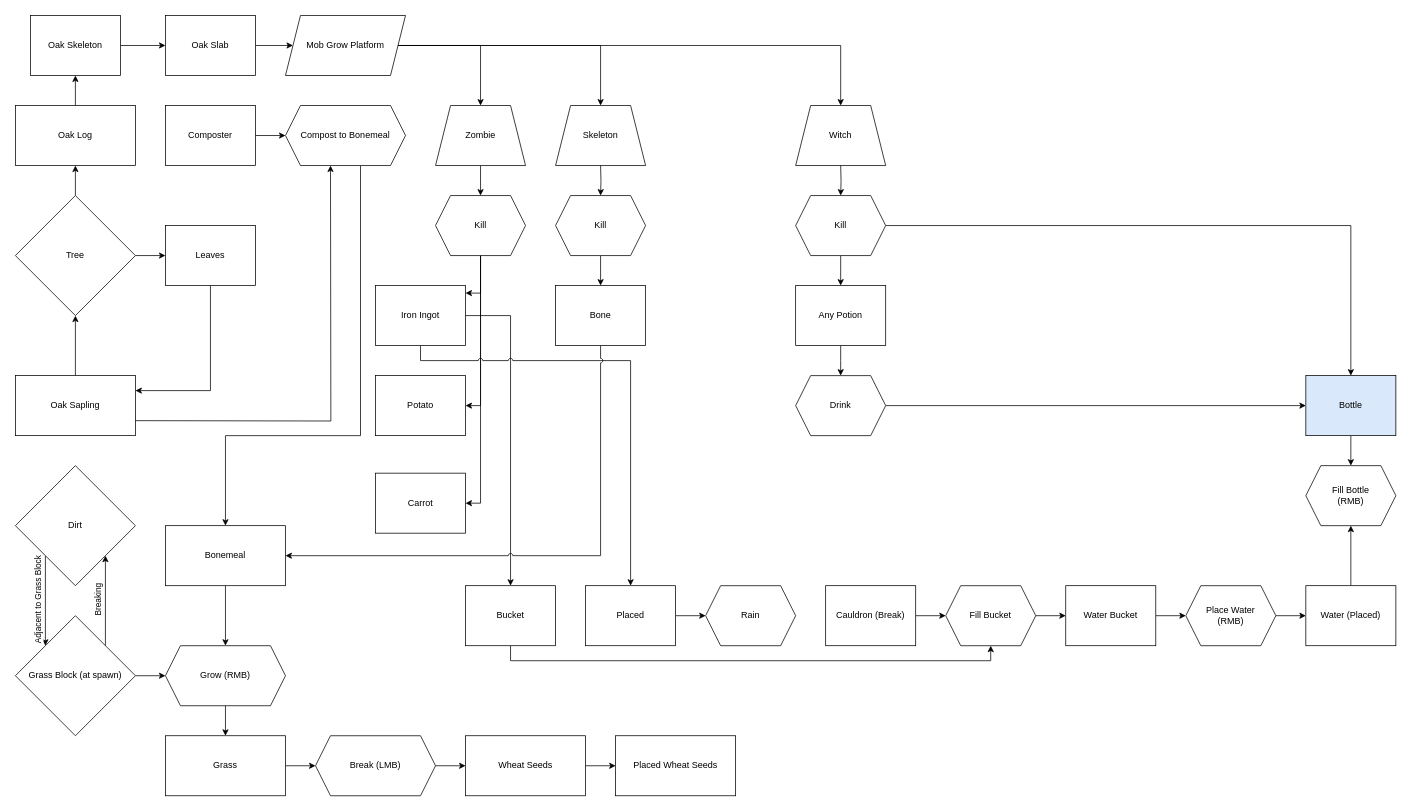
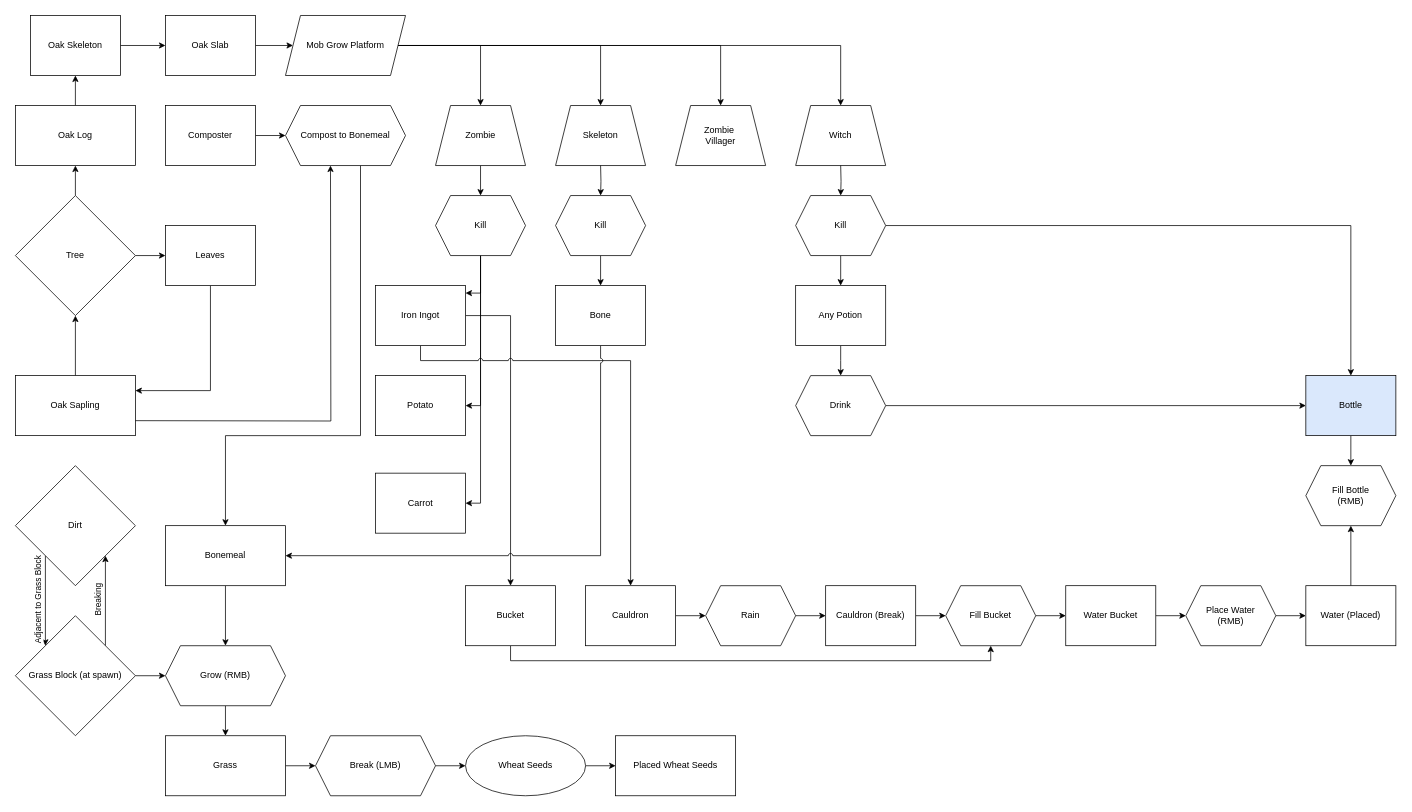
none -> (720, 73)
none -> (720, 135)
(630, 615) -> (630, 615)
none -> (807, 615)
(525, 765) -> (525, 765)
